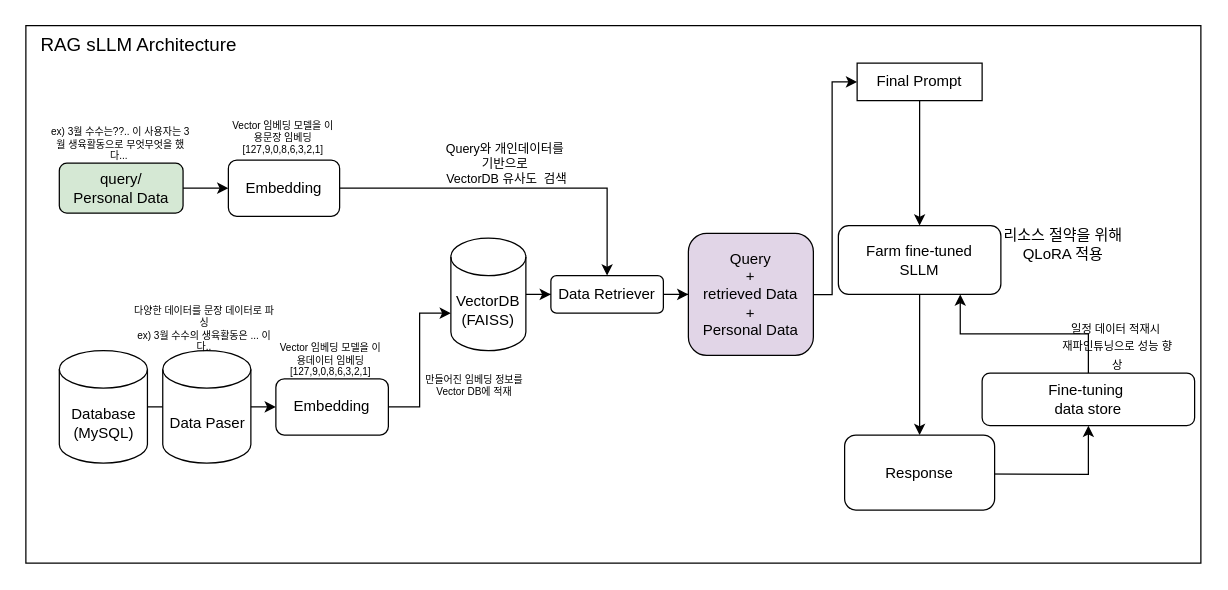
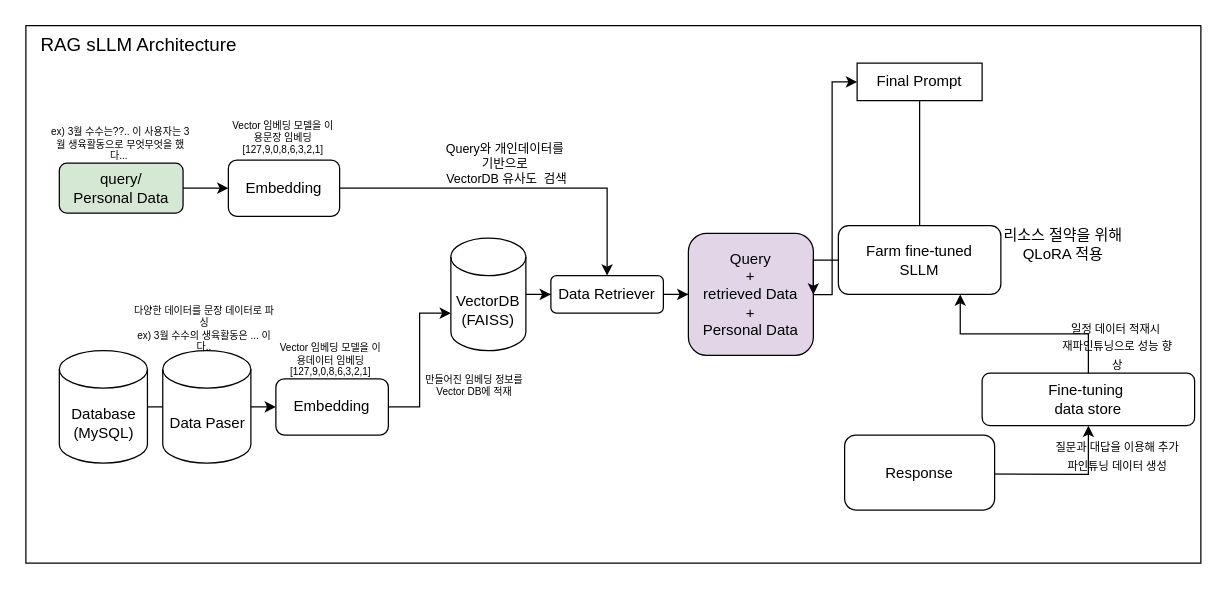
(919, 216) -> (919, 219)
(919, 361) -> (825, 260)
none -> (1118, 455)
